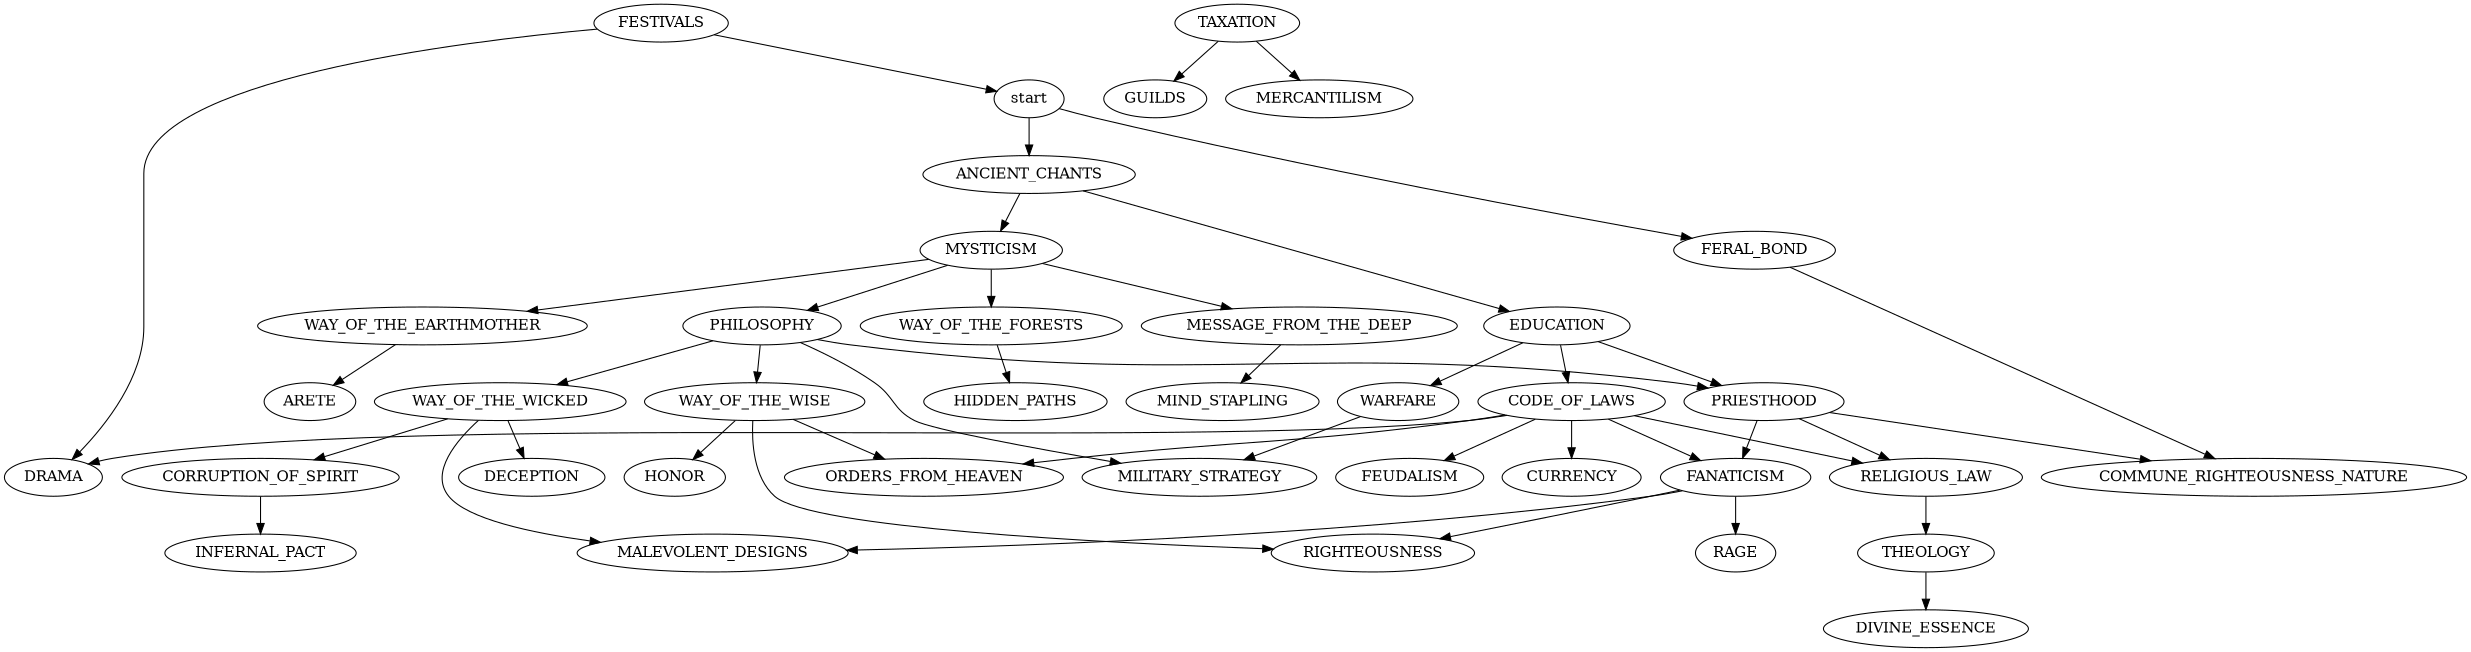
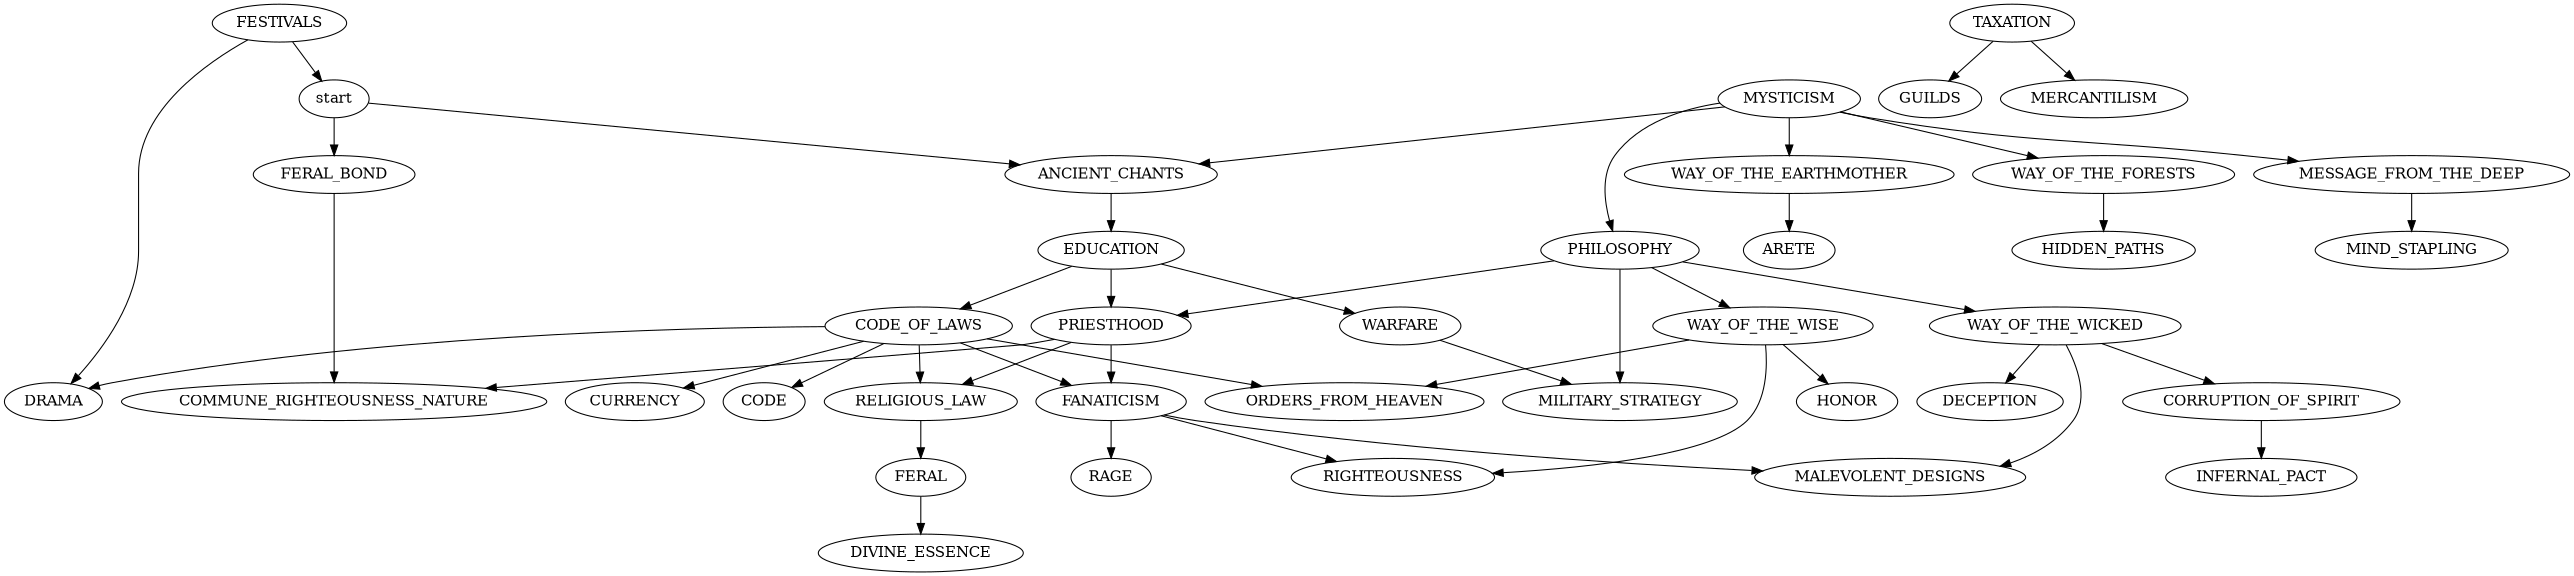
(1013, 208) -> (1467, 135)
(1410, 477) -> (764, 402)
(1926, 553) -> (921, 477)
